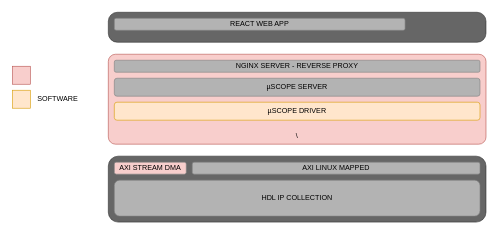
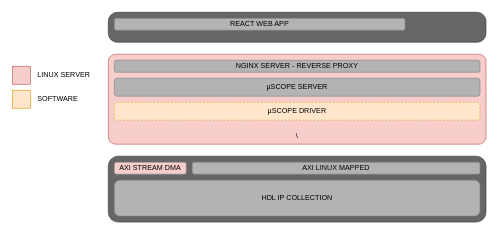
none -> (63, 75)
(297, 111) -> (297, 111)
